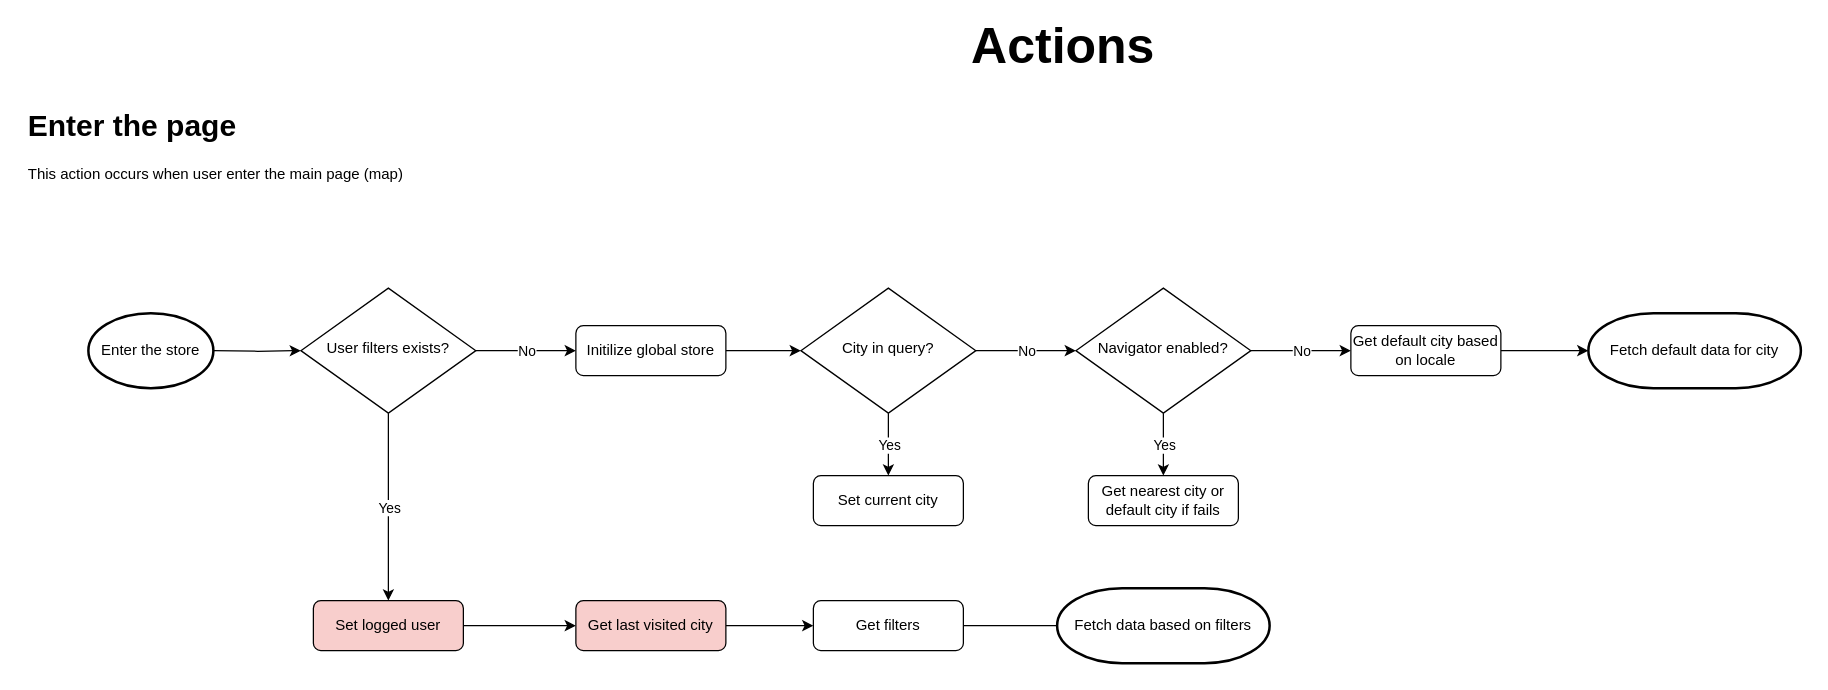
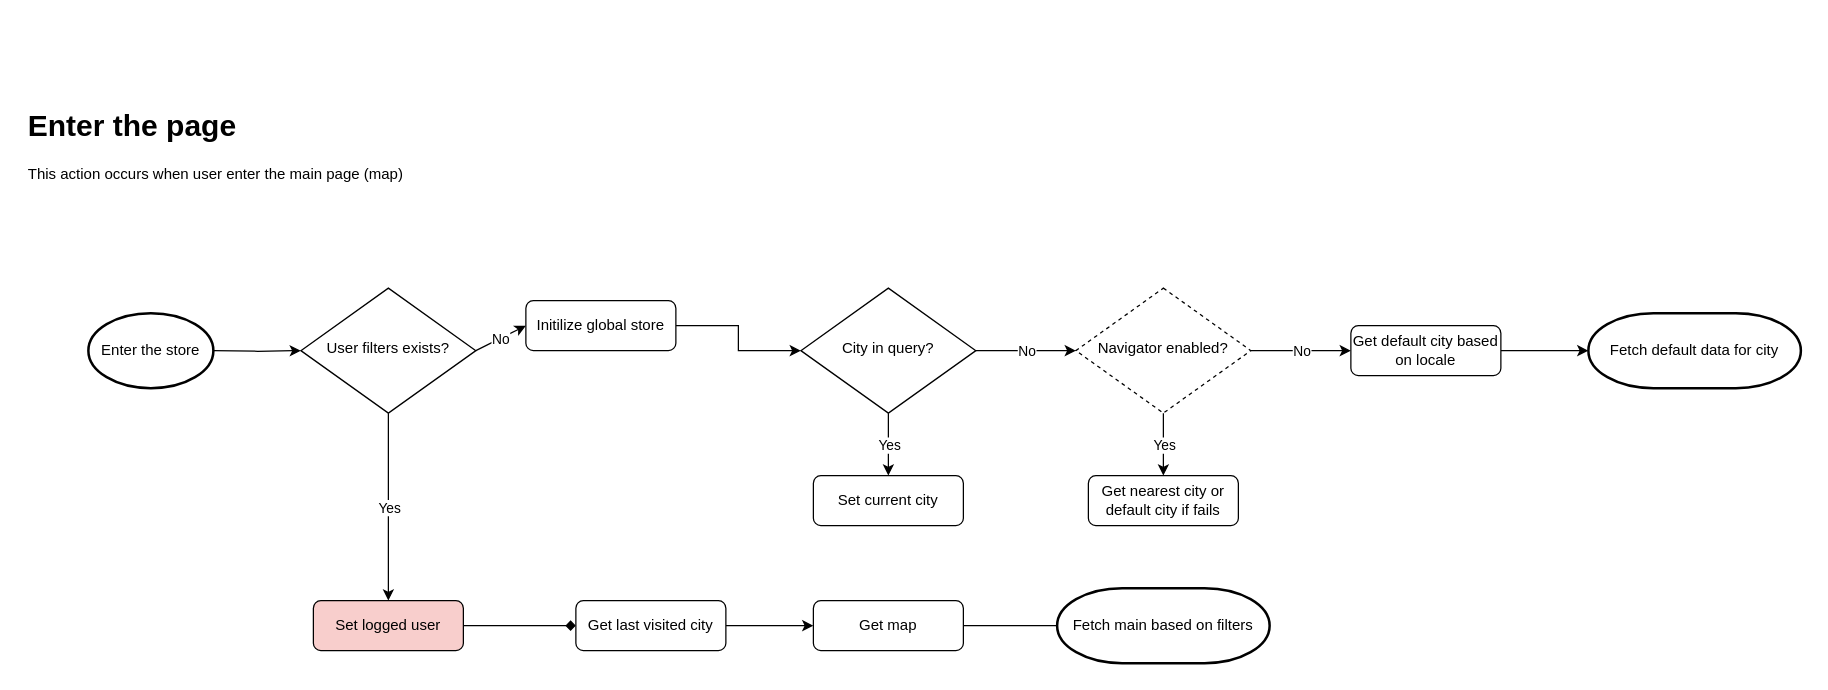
(1063, 44) -> none
(651, 351) -> (601, 326)
(1163, 351) -> (1163, 351)
(566, 626) -> (565, 626)
(651, 626) -> (651, 626)
(888, 626) -> (888, 626)
(1163, 626) -> (1163, 626)
